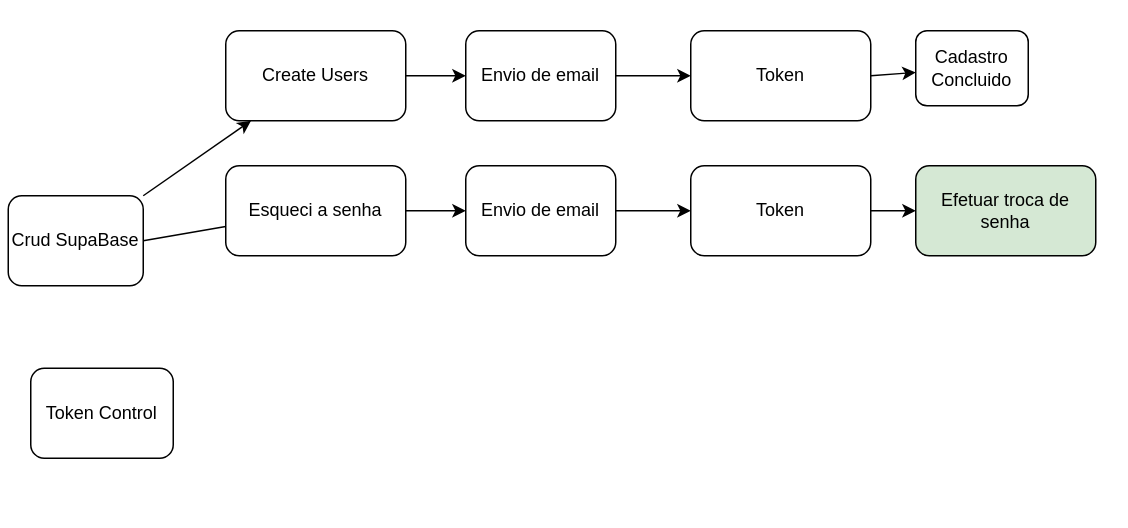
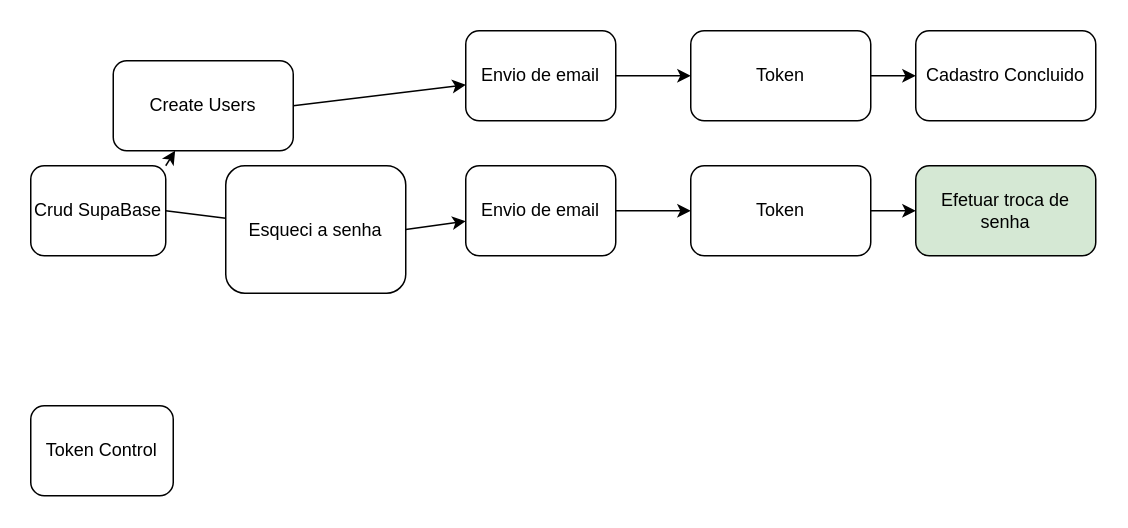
(972, 68) -> (1006, 76)
(316, 76) -> (203, 106)
(316, 211) -> (316, 230)
(76, 241) -> (98, 211)
(102, 413) -> (102, 451)
